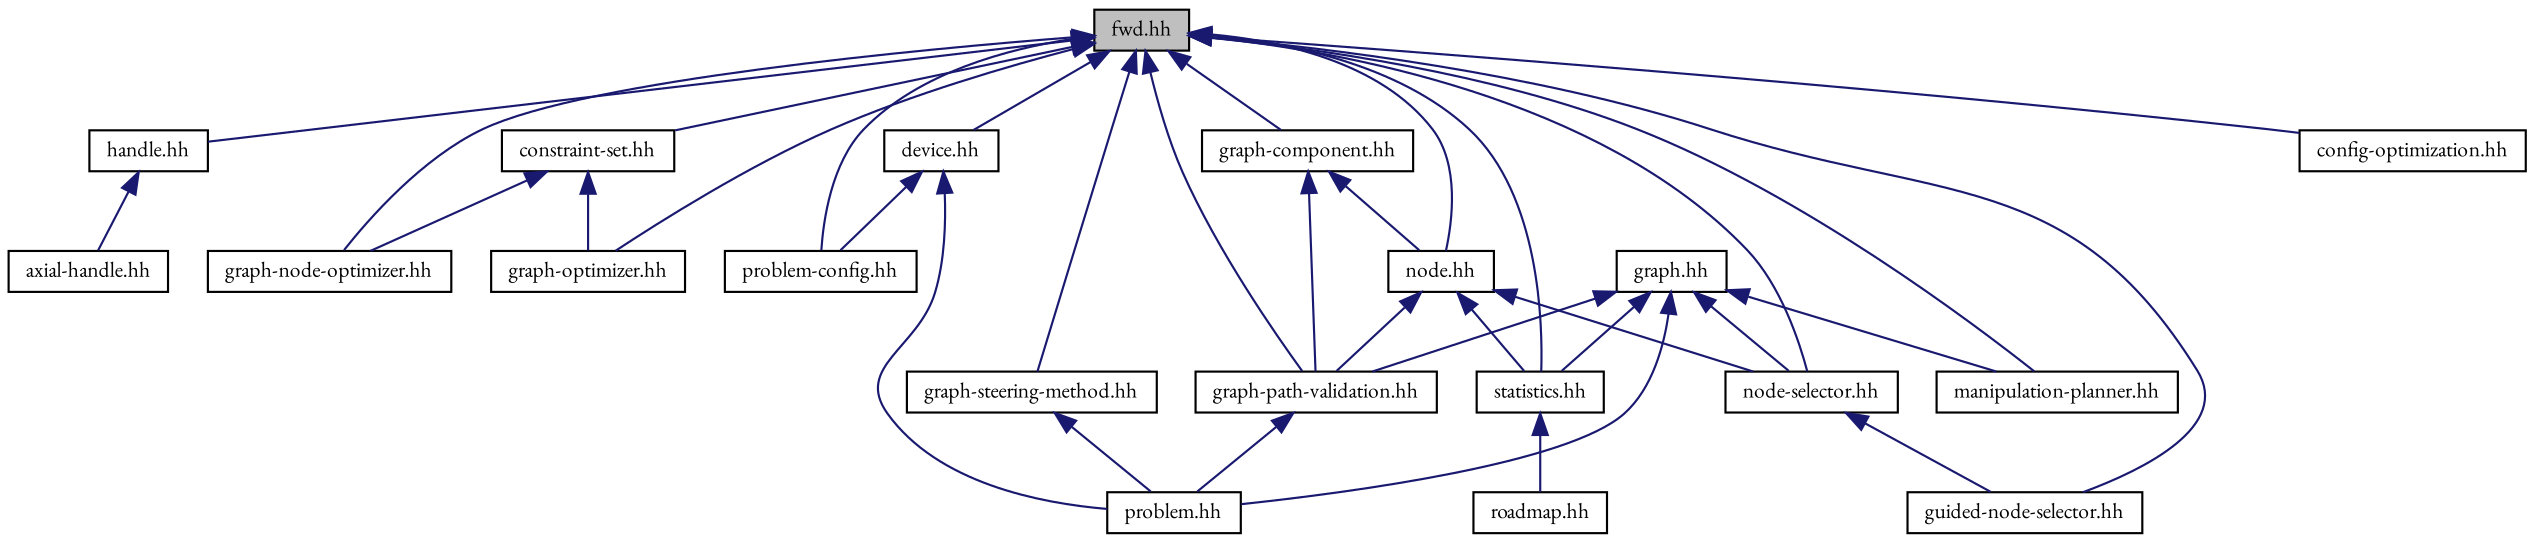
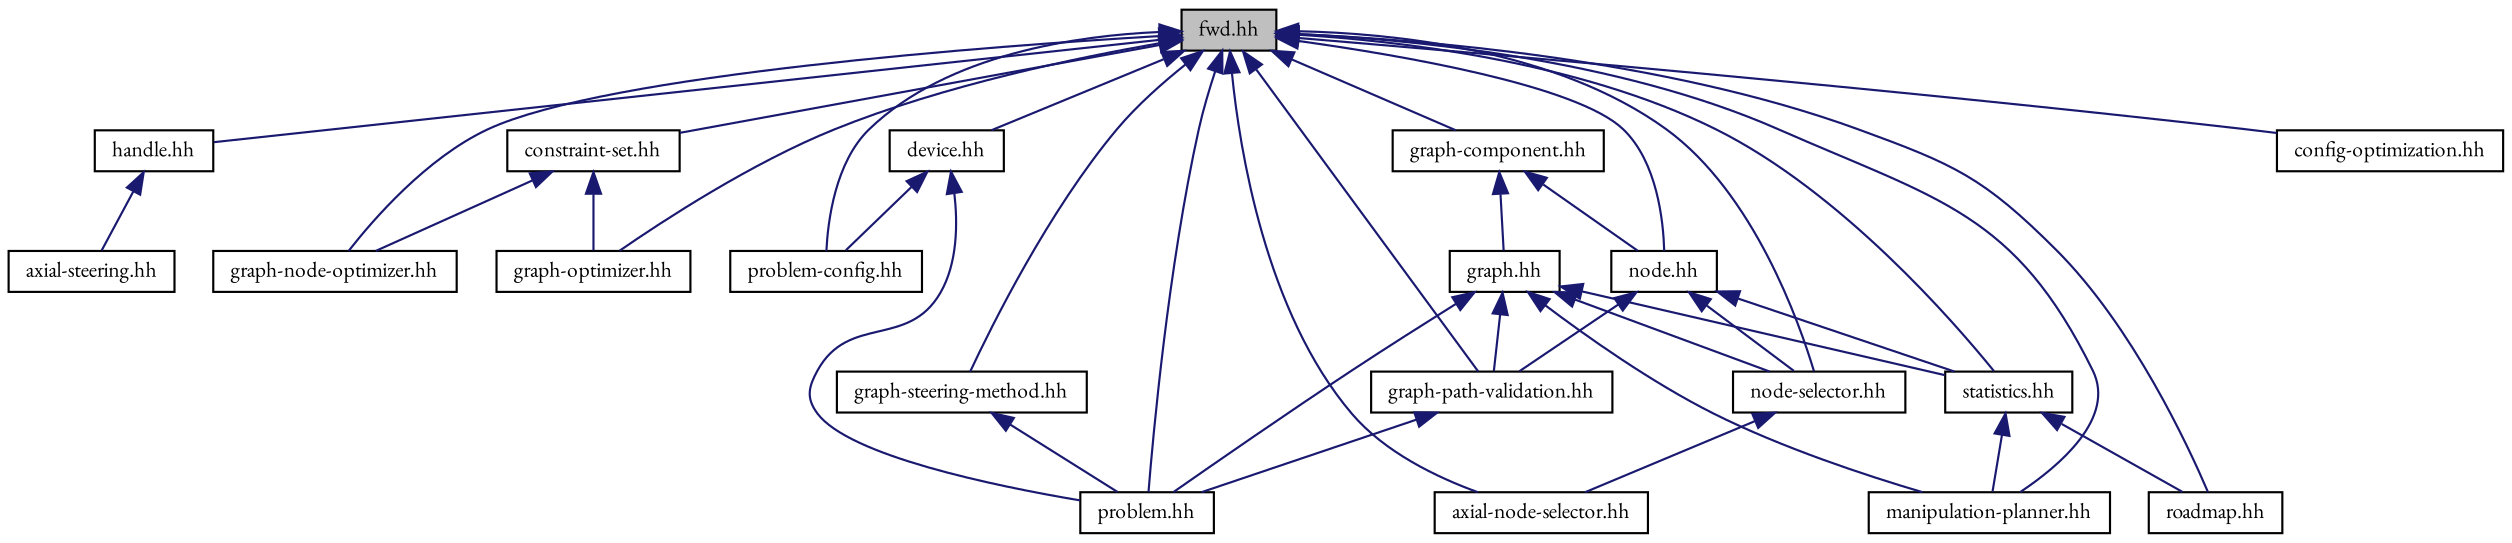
none -> (1836, 122)
(88, 271) -> (92, 271)
none -> (1172, 280)
(1312, 282) -> (1502, 222)
none -> (1997, 463)
(2025, 513) -> (1541, 513)
